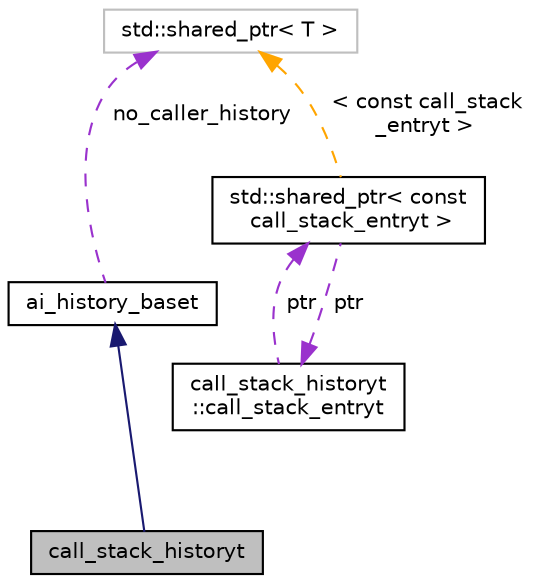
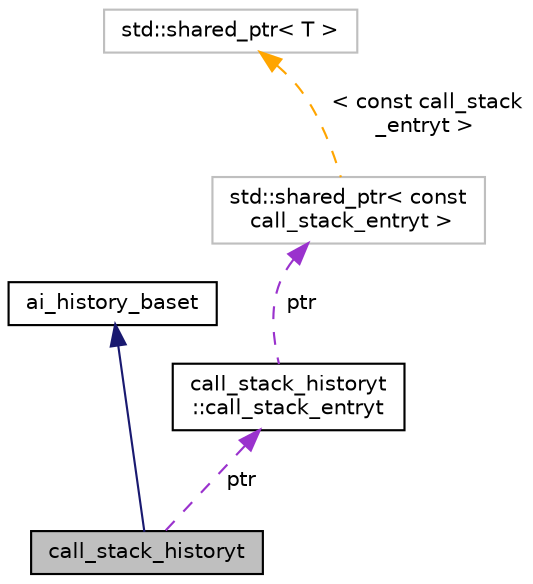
(86, 165) -> none
(349, 210) -> (349, 210)
(326, 294) -> (205, 489)
